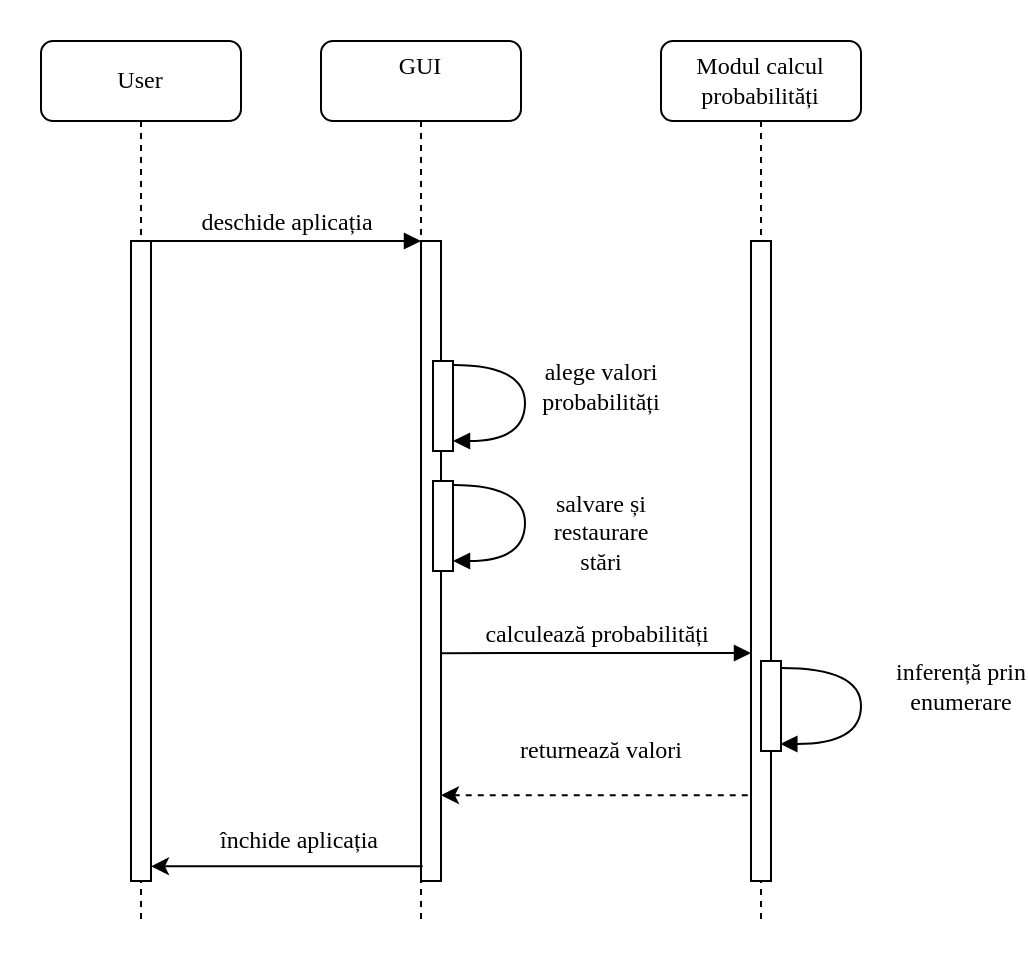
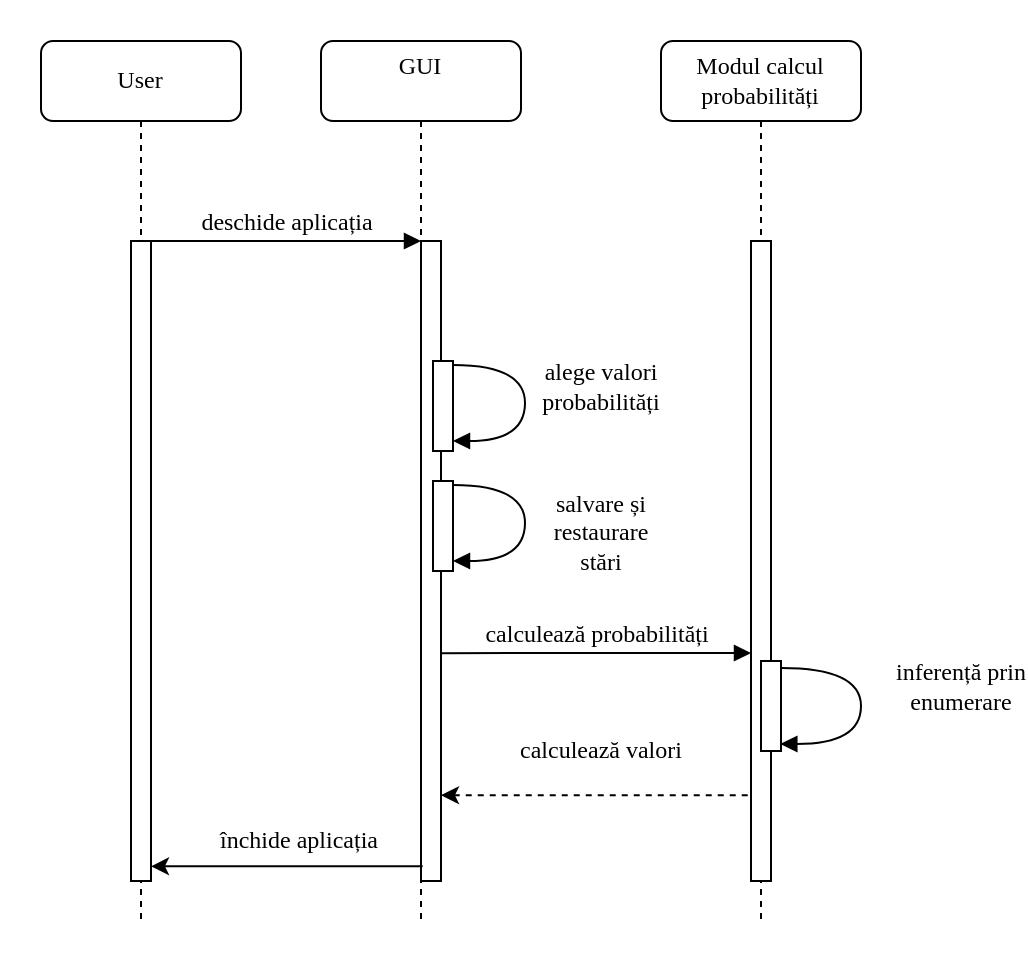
(602, 751) -> (602, 751)
